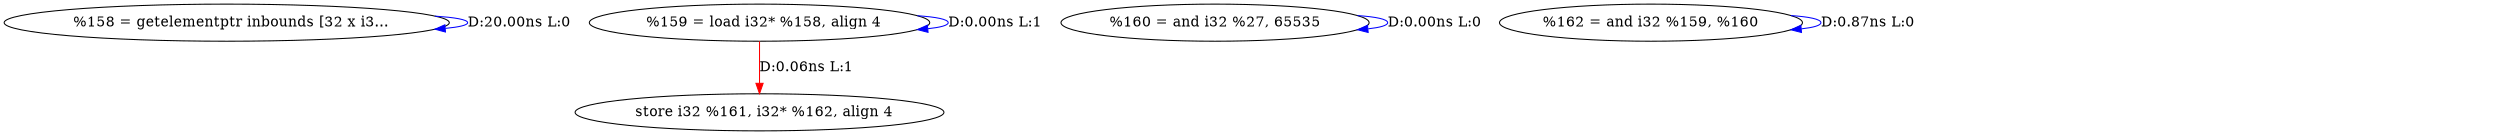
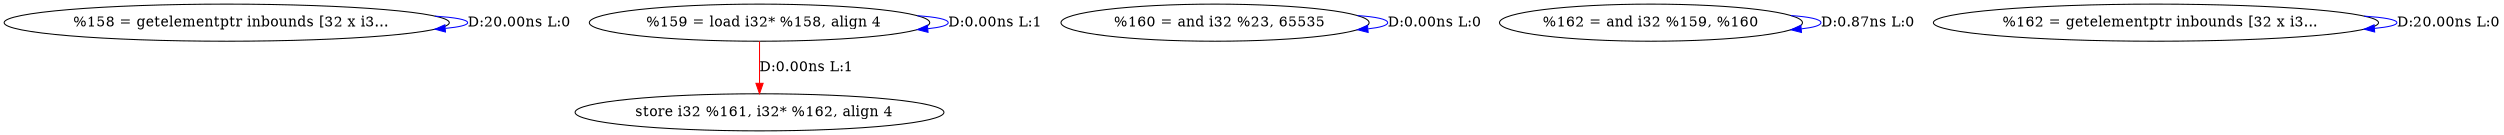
(1215, 23) -> (1215, 23)
none -> (2156, 23)
(806, 68) -> (806, 68)
